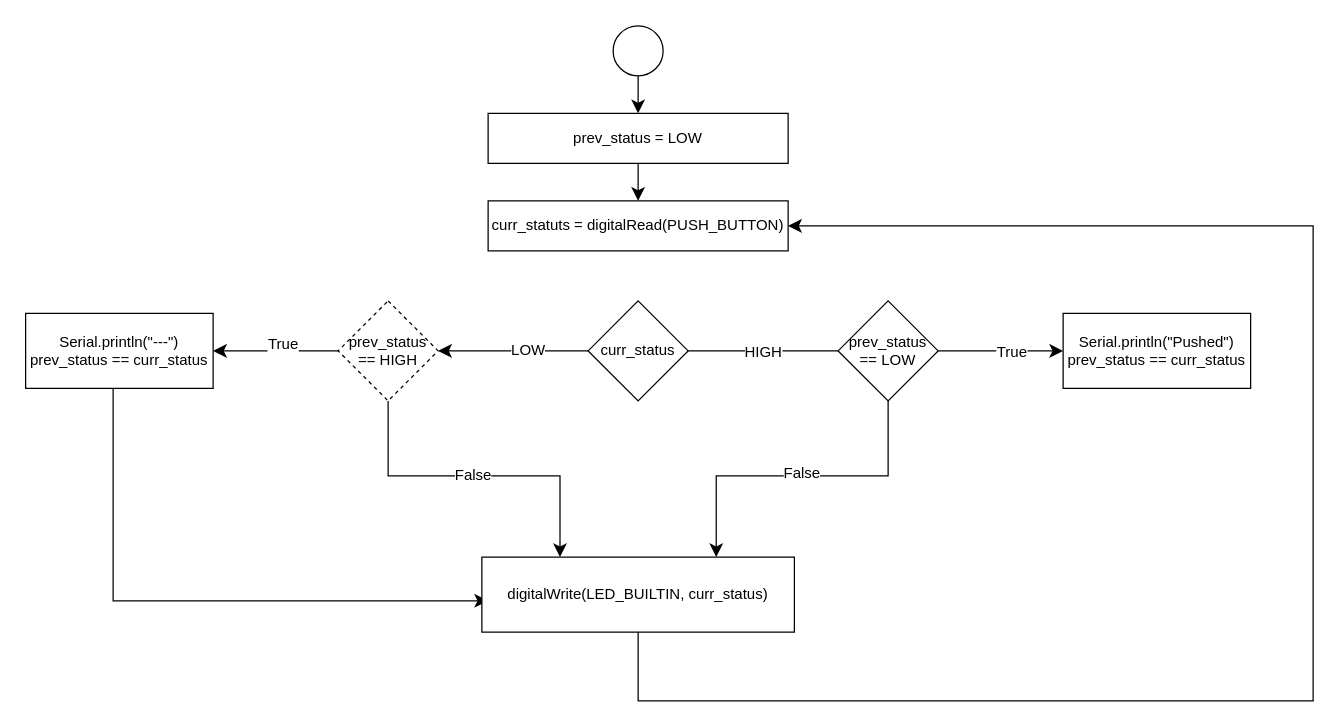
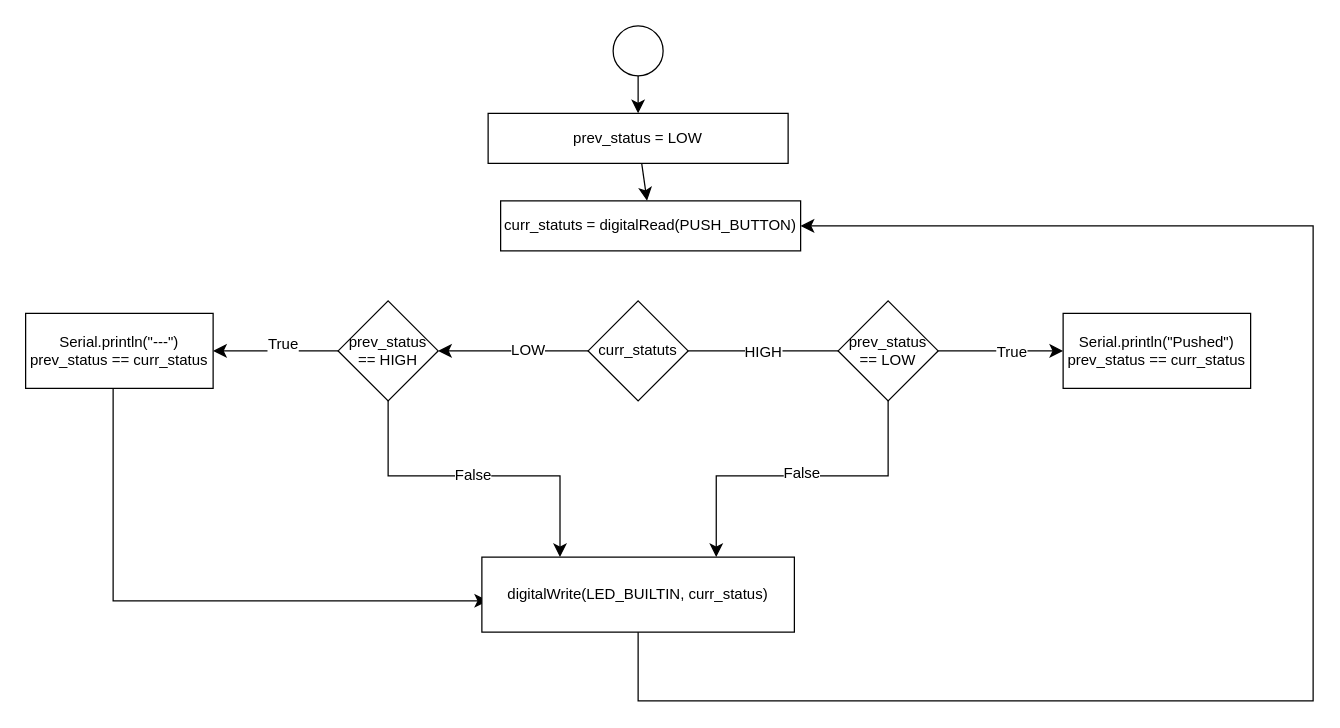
(638, 226) -> (651, 226)
(388, 351) -> (388, 351)
(638, 351) -> (638, 351)
